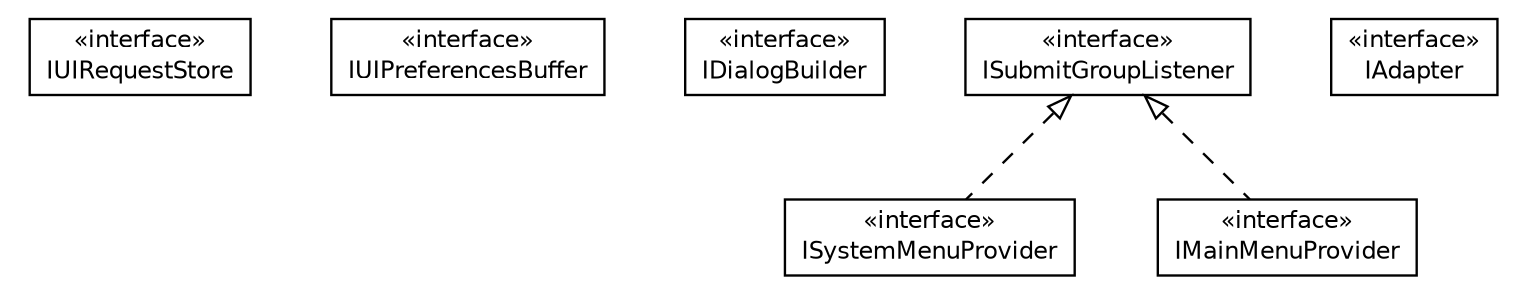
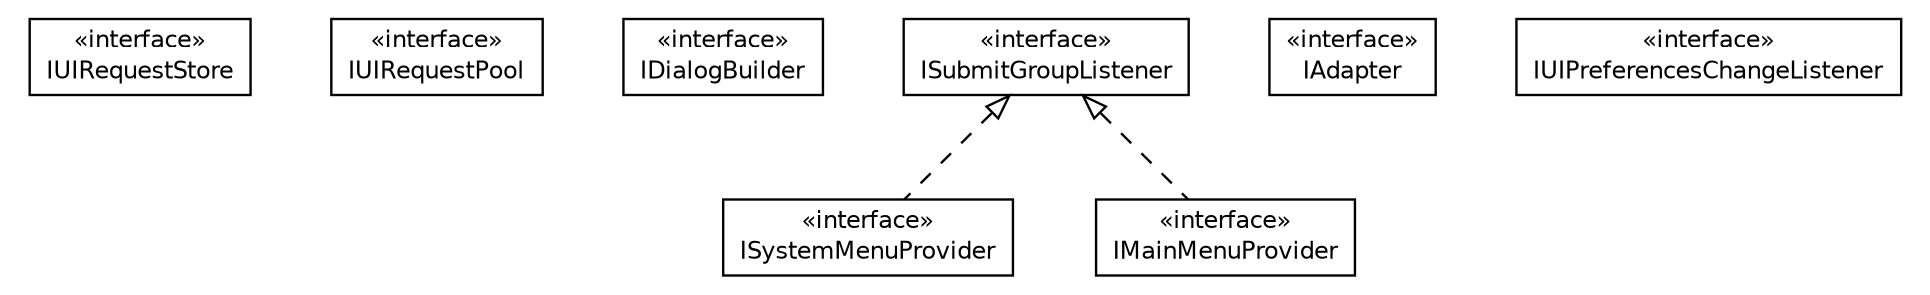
none -> (436, 57)
(467, 57) -> none
none -> (1709, 57)
